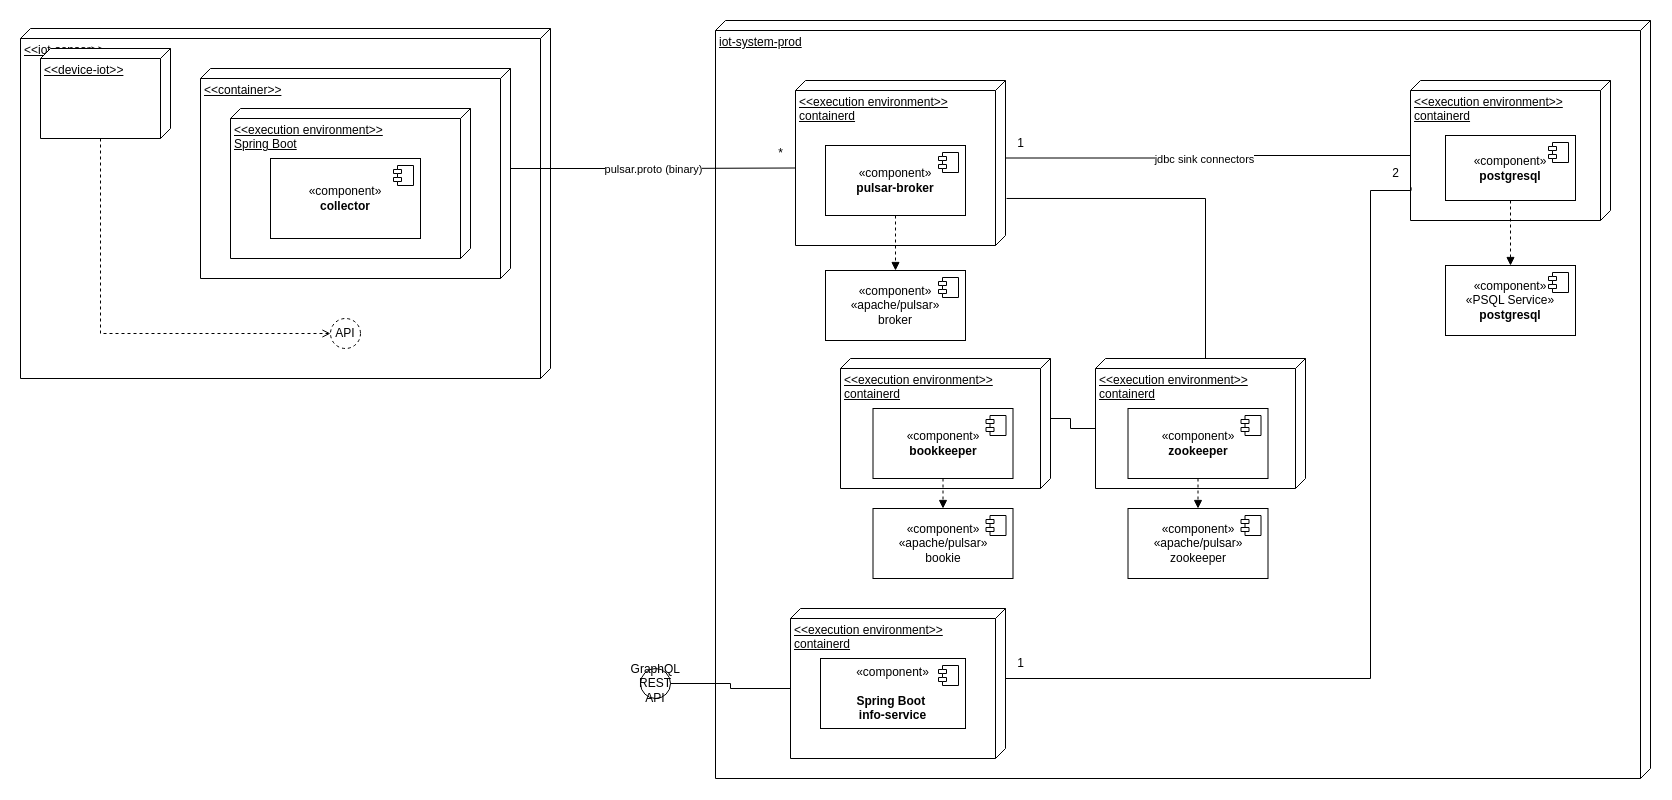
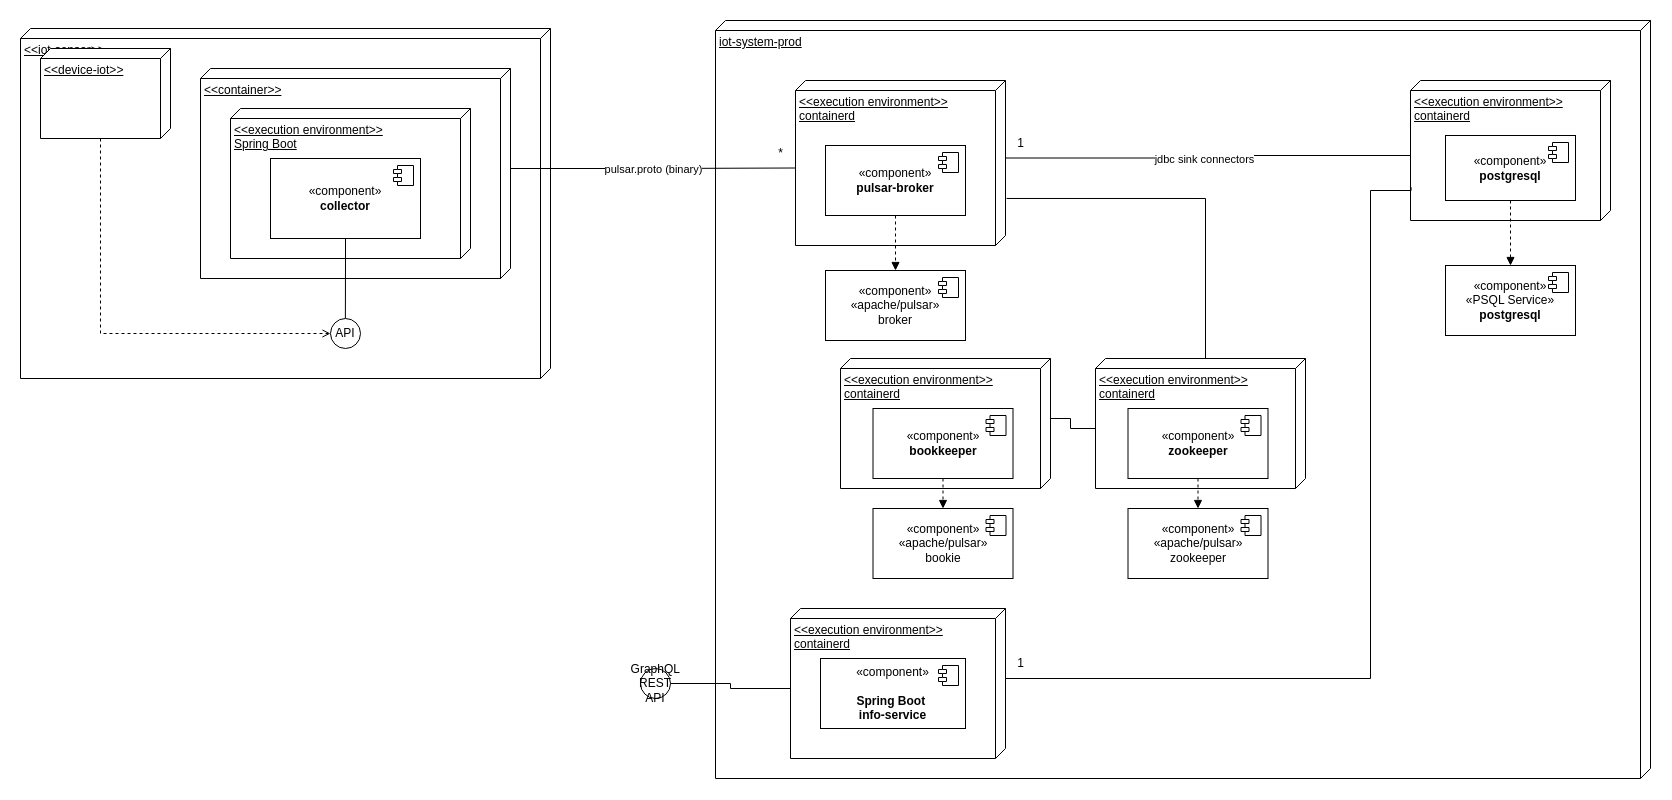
(1396, 174) -> none
none -> (345, 279)
(346, 334) -> (346, 334)
